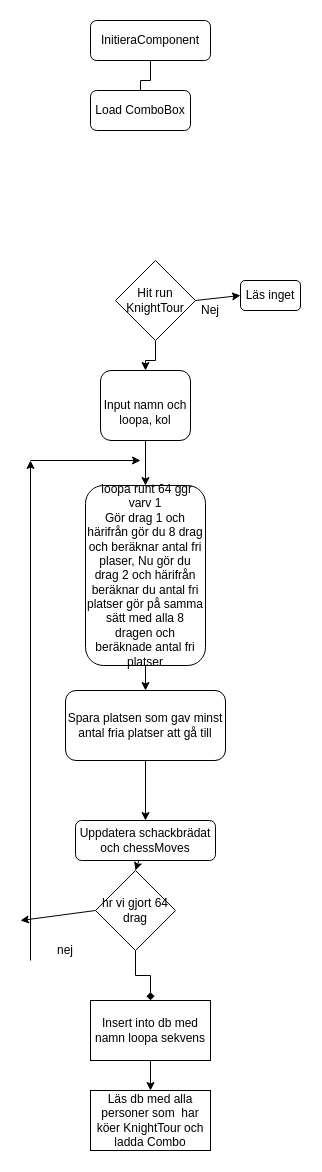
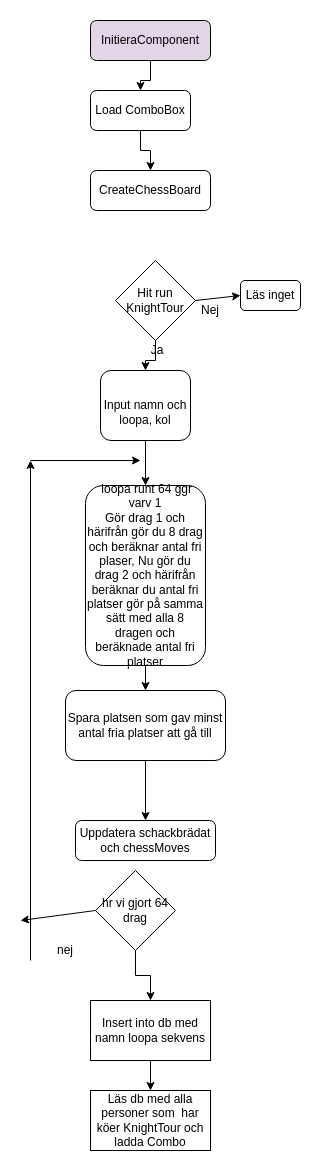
(151, 41) -> (151, 41)
(141, 83) -> (142, 81)
none -> (142, 151)
none -> (151, 191)
none -> (158, 351)
(138, 862) -> none
(151, 992) -> (151, 992)
